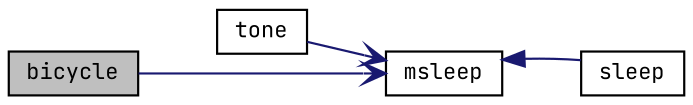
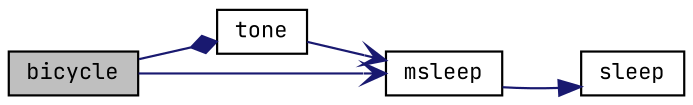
none -> (165, 53)
(553, 59) -> (531, 88)
